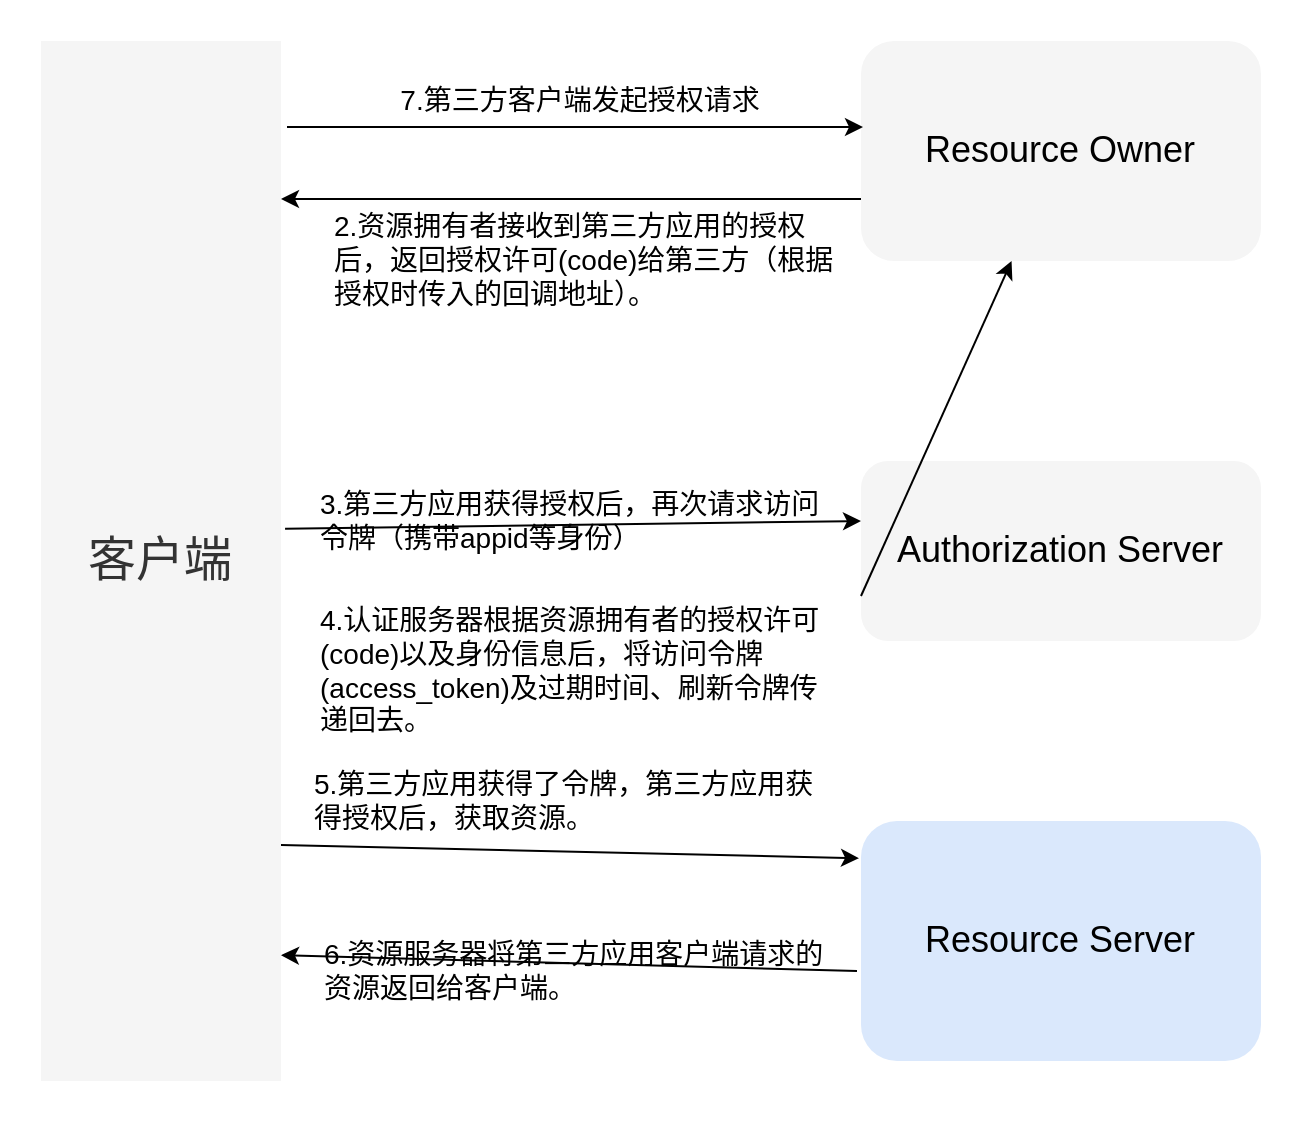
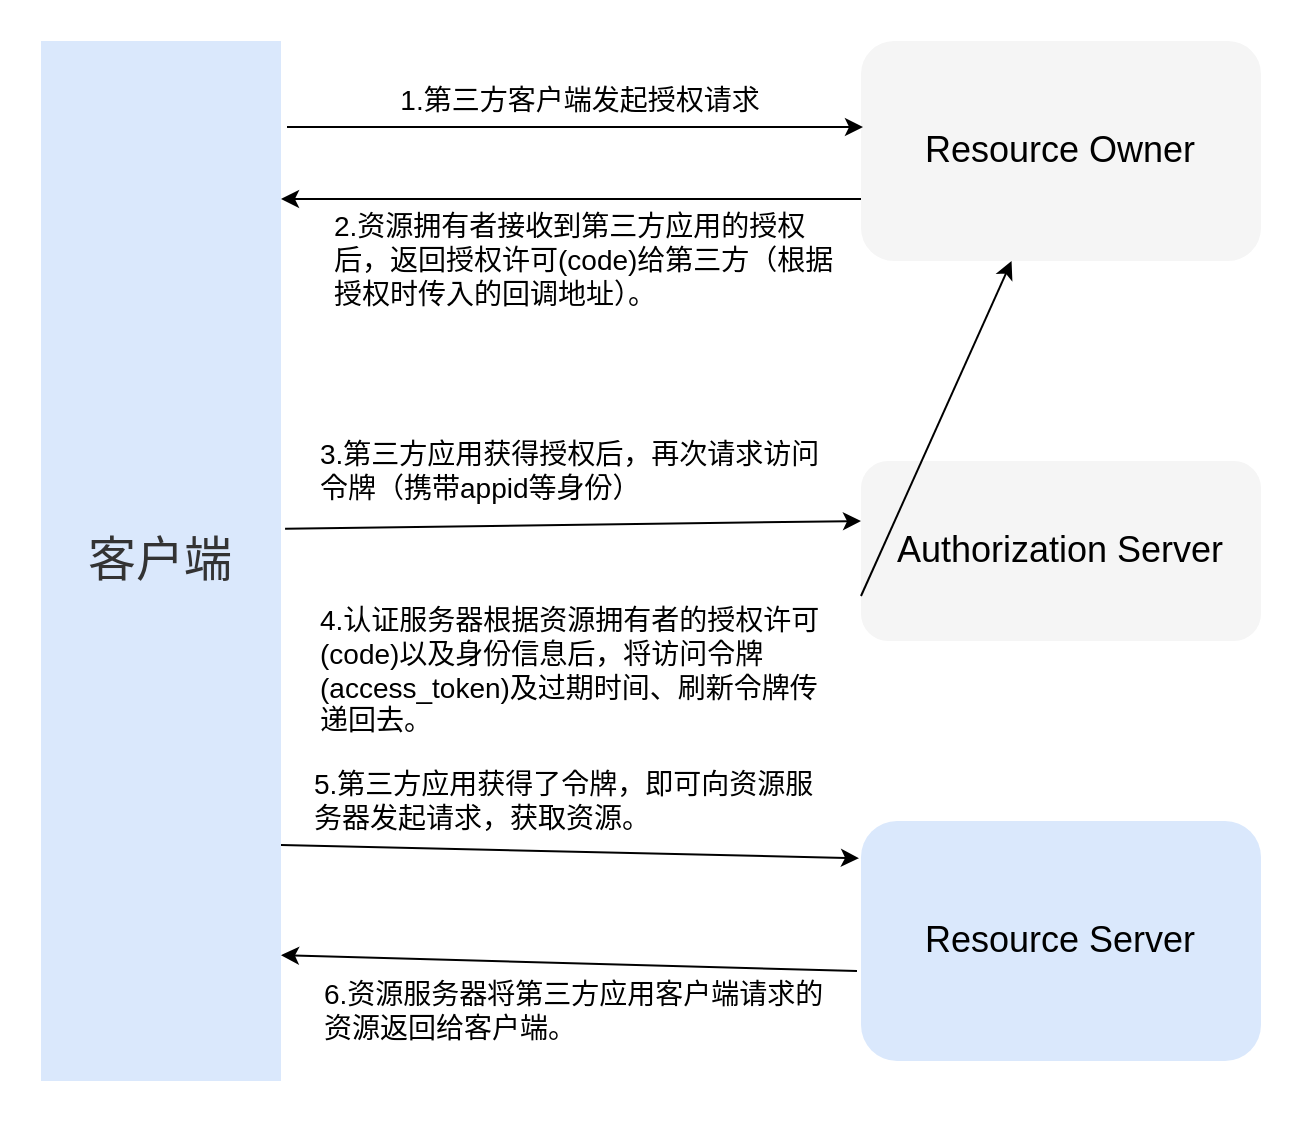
(581, 101) -> (581, 101)
(571, 521) -> (571, 471)
(161, 561) -> (161, 561)
(568, 801) -> (568, 801)
(576, 971) -> (576, 1011)
